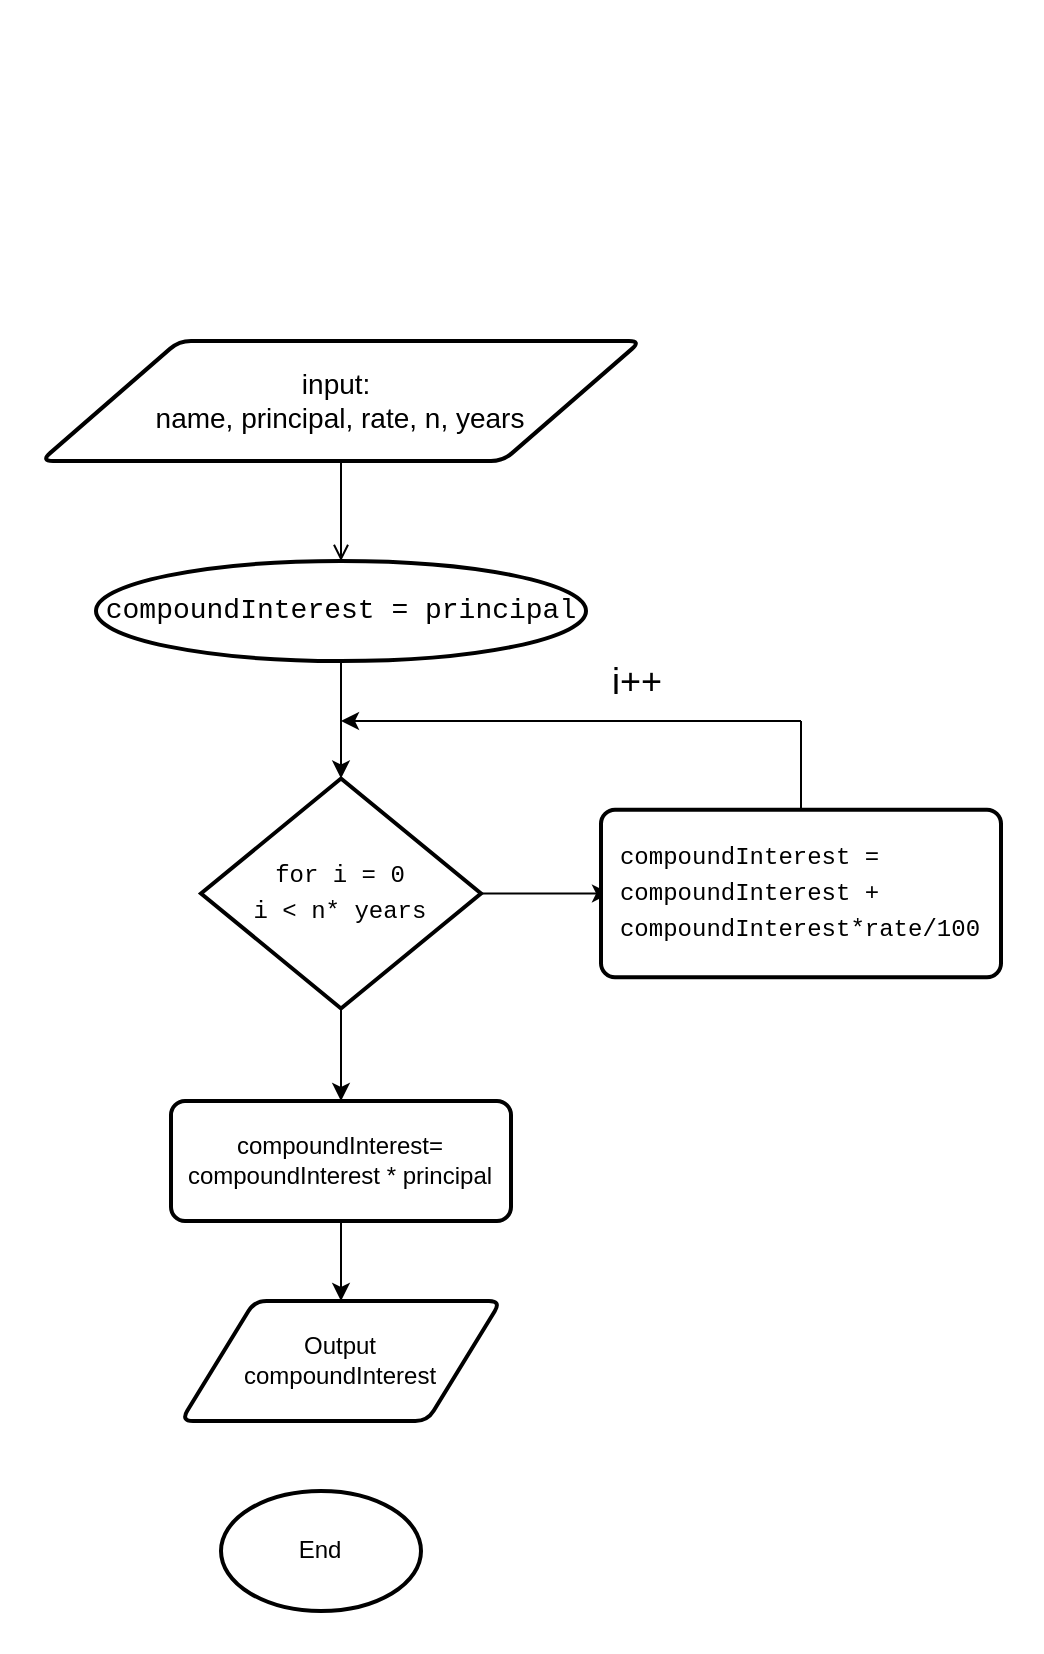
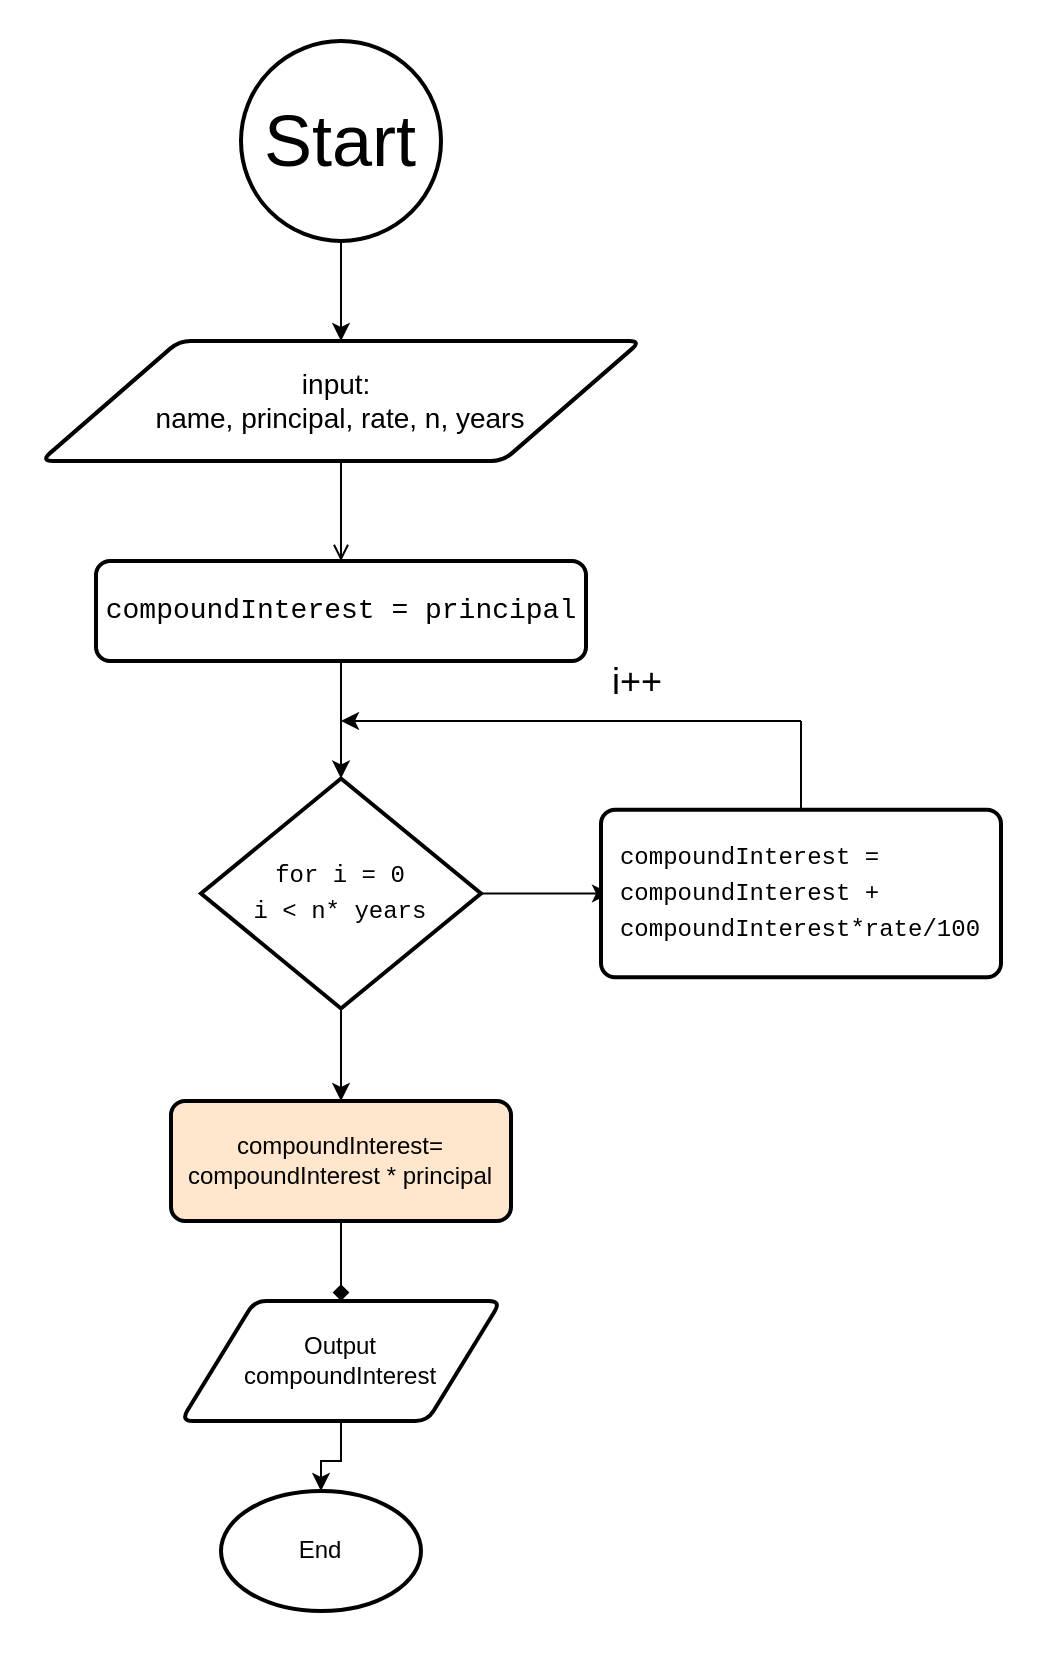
none -> (341, 141)
none -> (341, 284)
(341, 611) -> (341, 611)
(341, 1161) -> (341, 1161)
(341, 1286) -> (341, 1285)
none -> (341, 1459)
